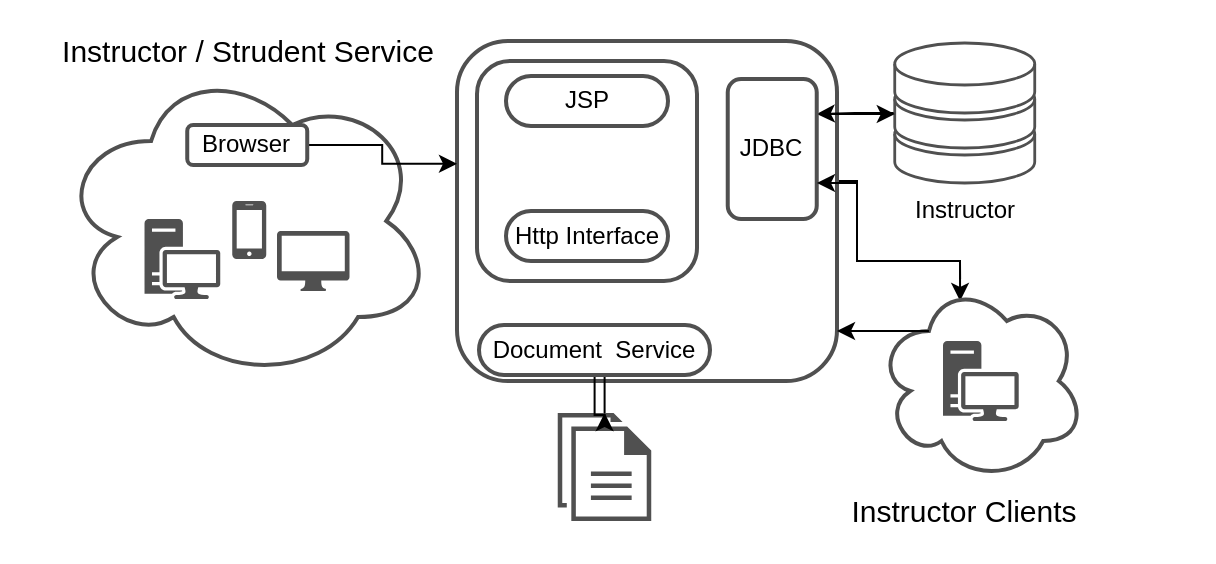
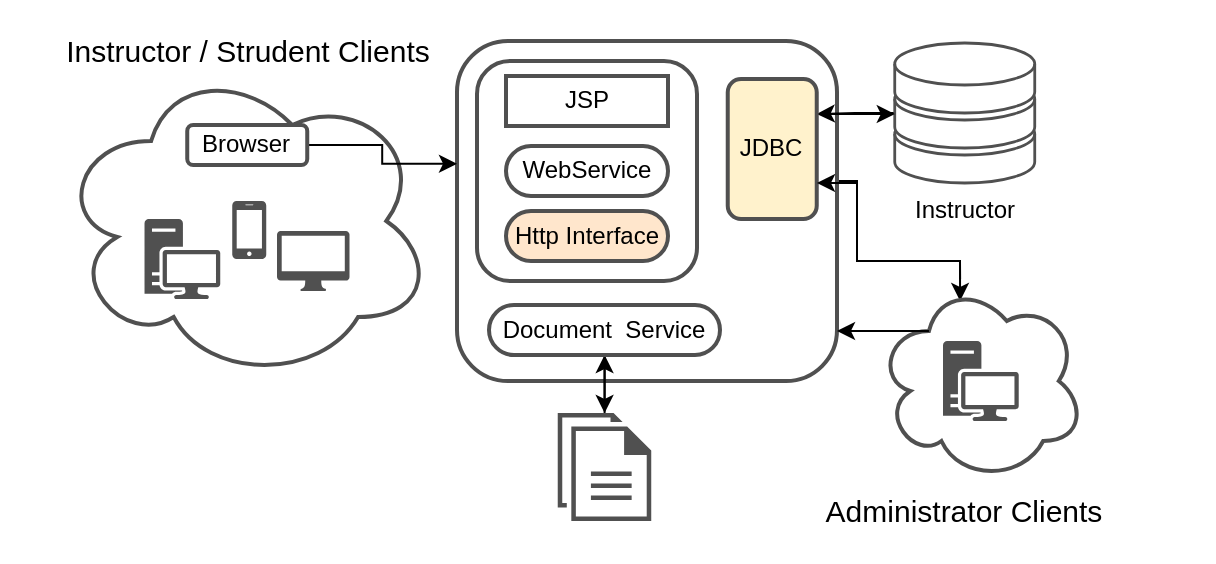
(249, 51) -> (249, 51)
(587, 101) -> (587, 101)
(772, 149) -> (772, 149)
none -> (587, 171)
(587, 236) -> (587, 236)
(595, 350) -> (605, 330)
(965, 511) -> (965, 511)
